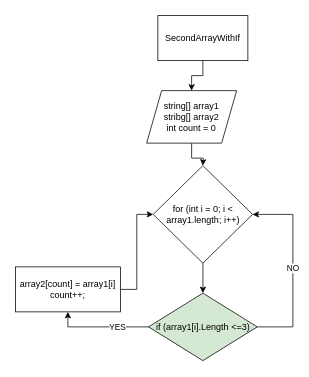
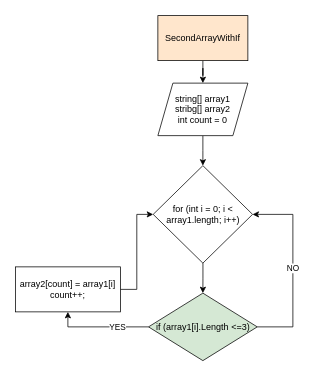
(203, 38) -> (203, 38)
(192, 117) -> (203, 109)
